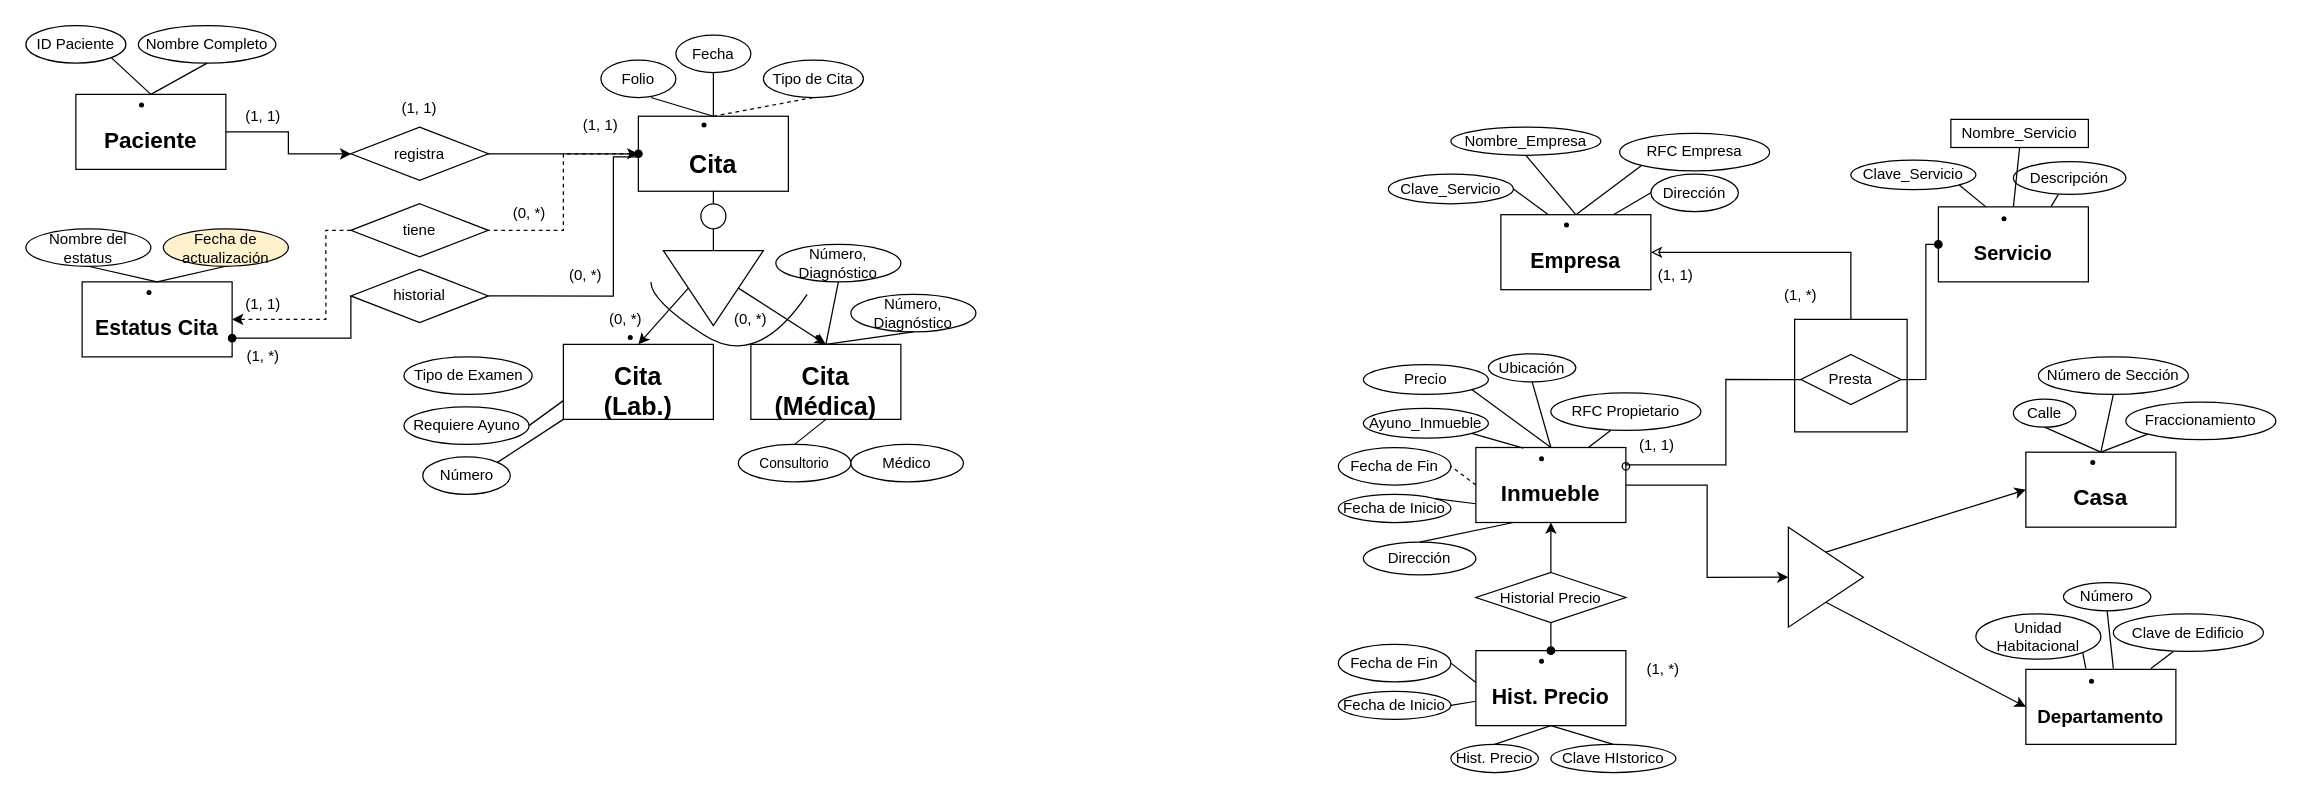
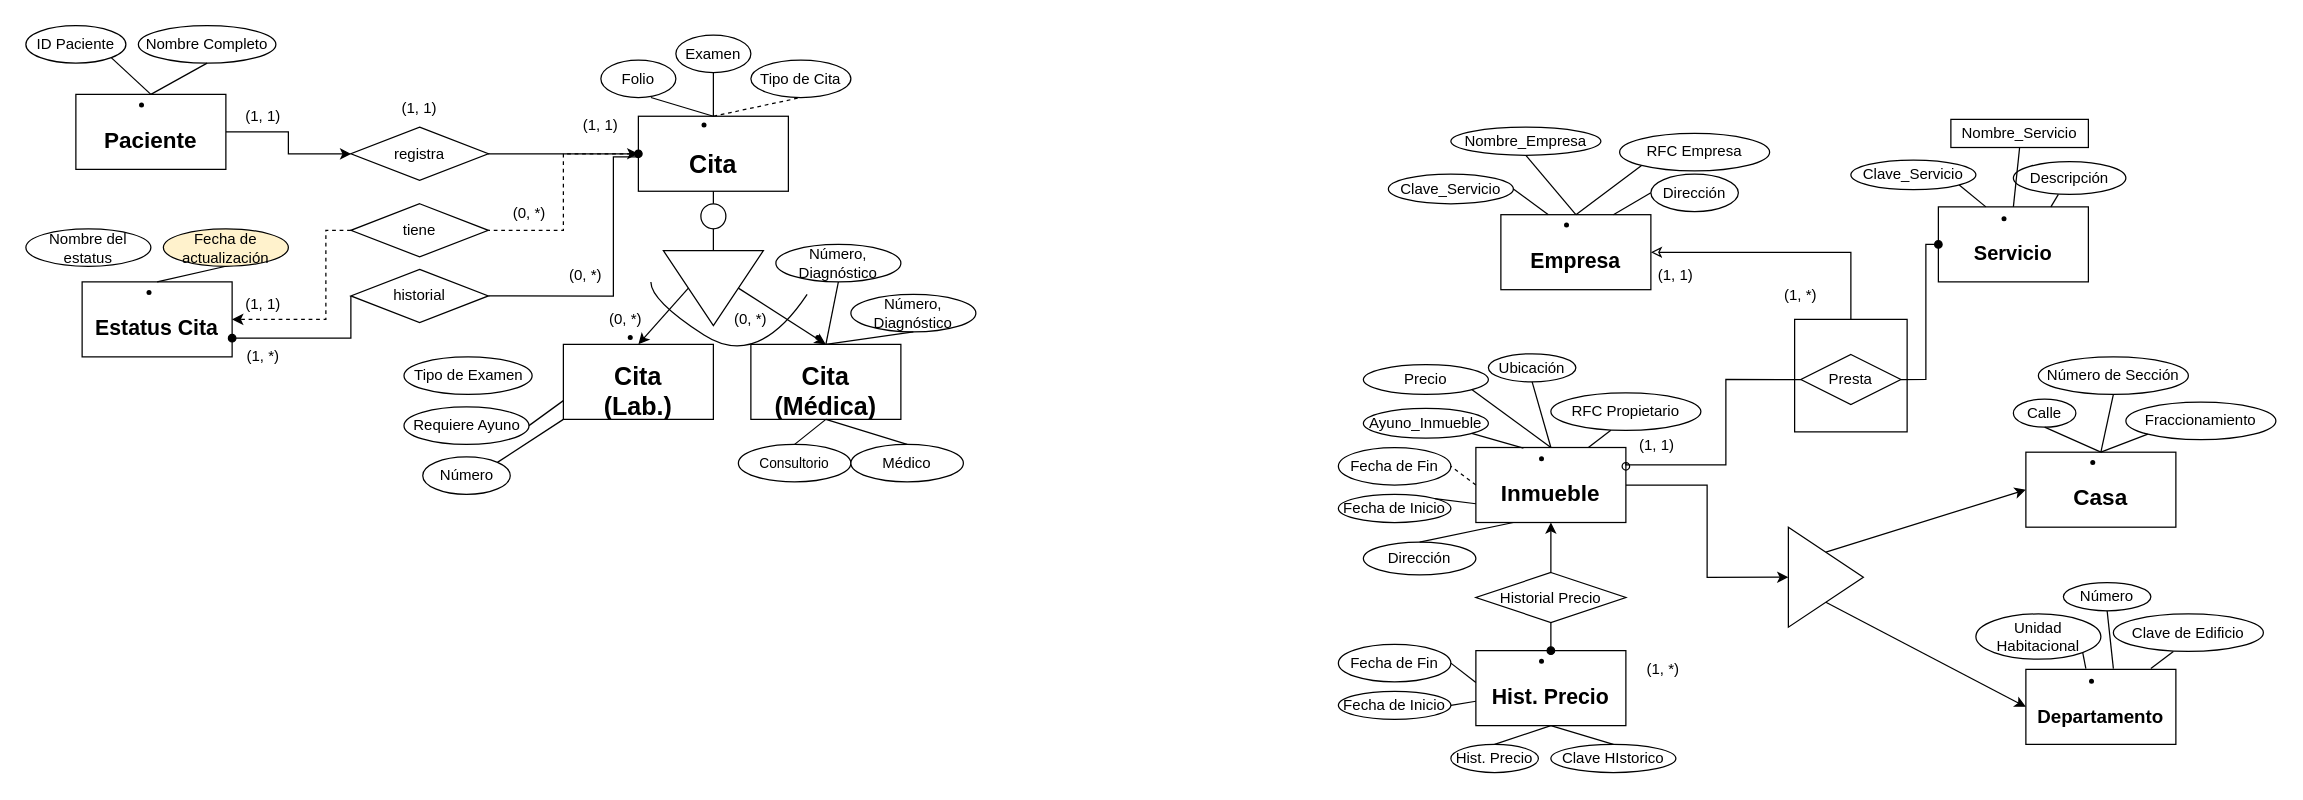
(713, 54) -> (713, 54)
(813, 79) -> (801, 79)
(123, 274) -> none
none -> (867, 432)
